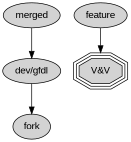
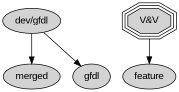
(101, 37) -> (149, 48)
(32, 40) -> (32, 45)
(32, 127) -> (92, 77)
